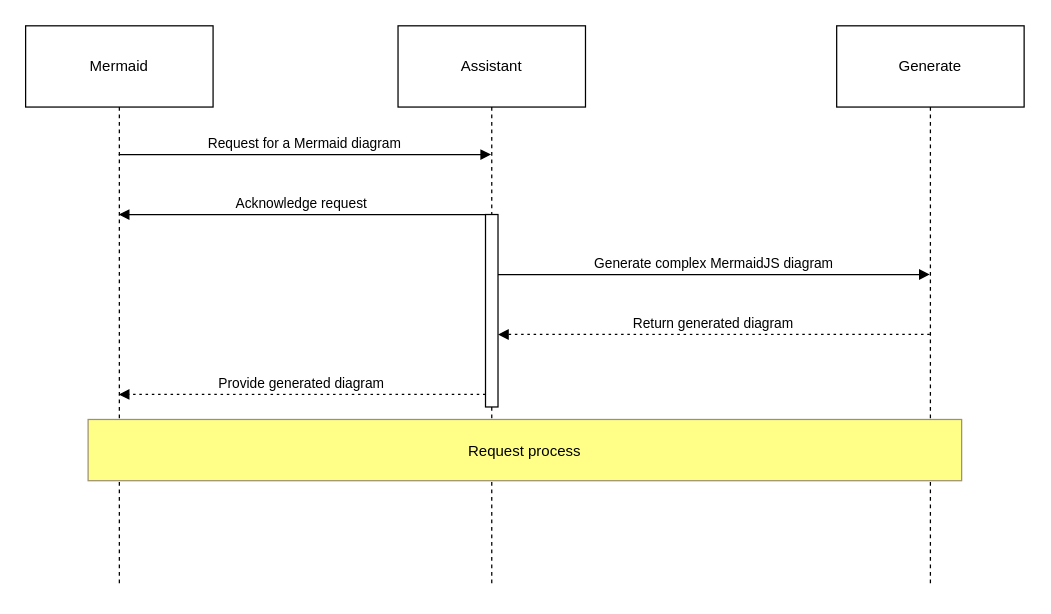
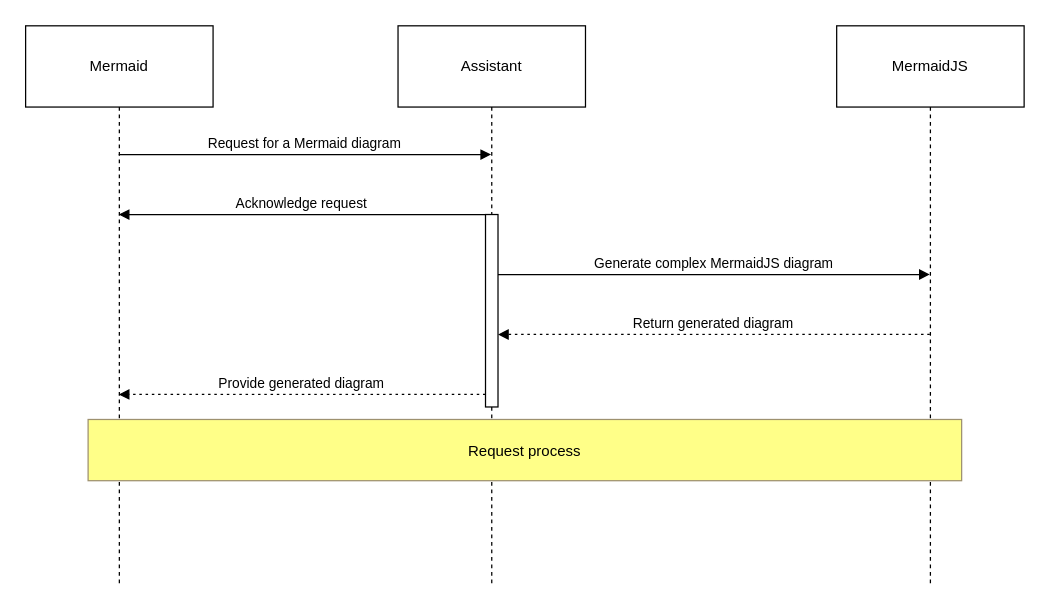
(931, 67) -> (931, 67)
